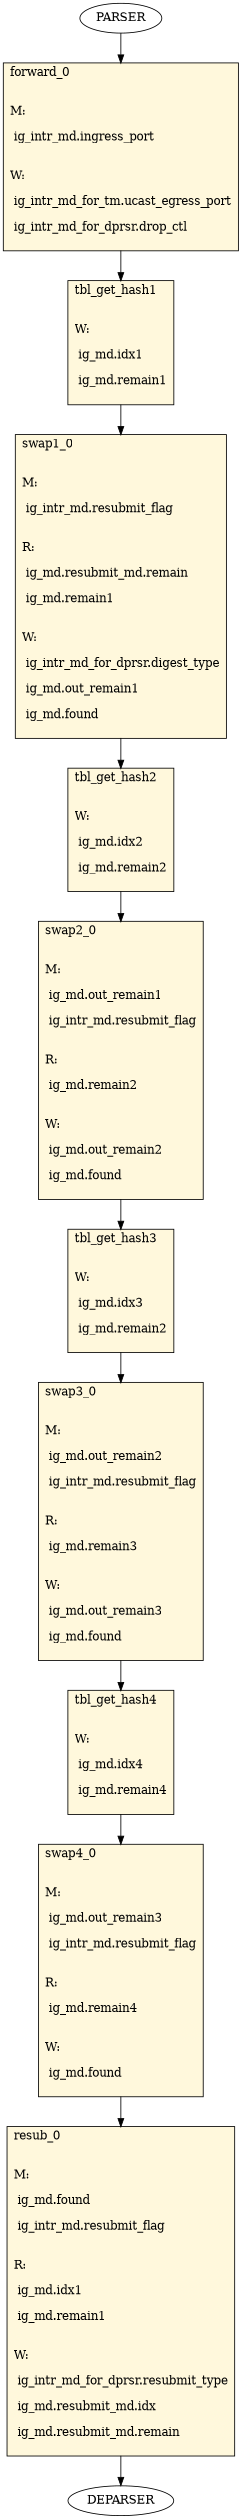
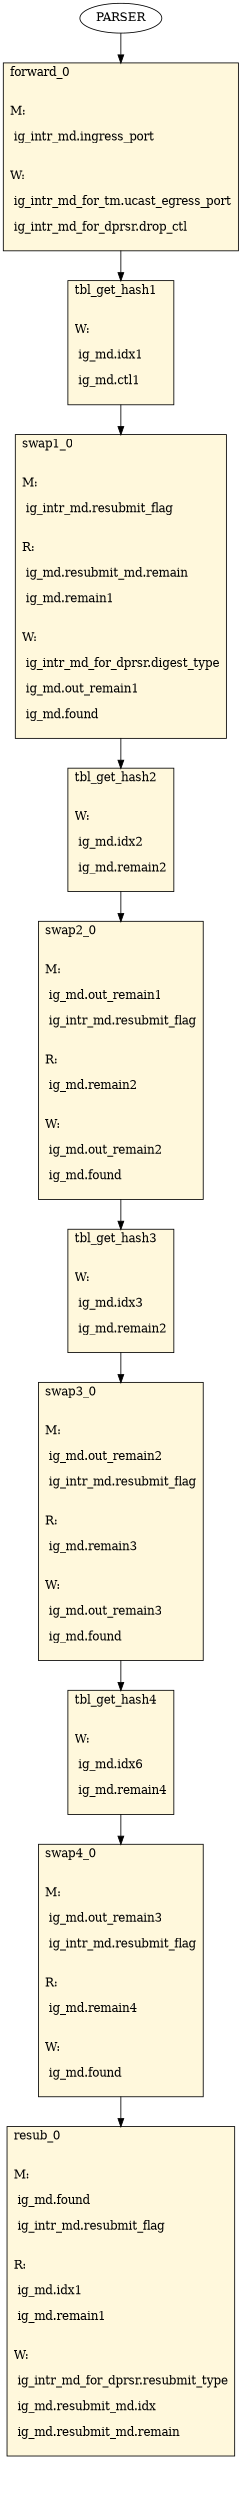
(121, 343) -> (121, 343)
(121, 1752) -> (121, 1752)
(121, 2501) -> none
